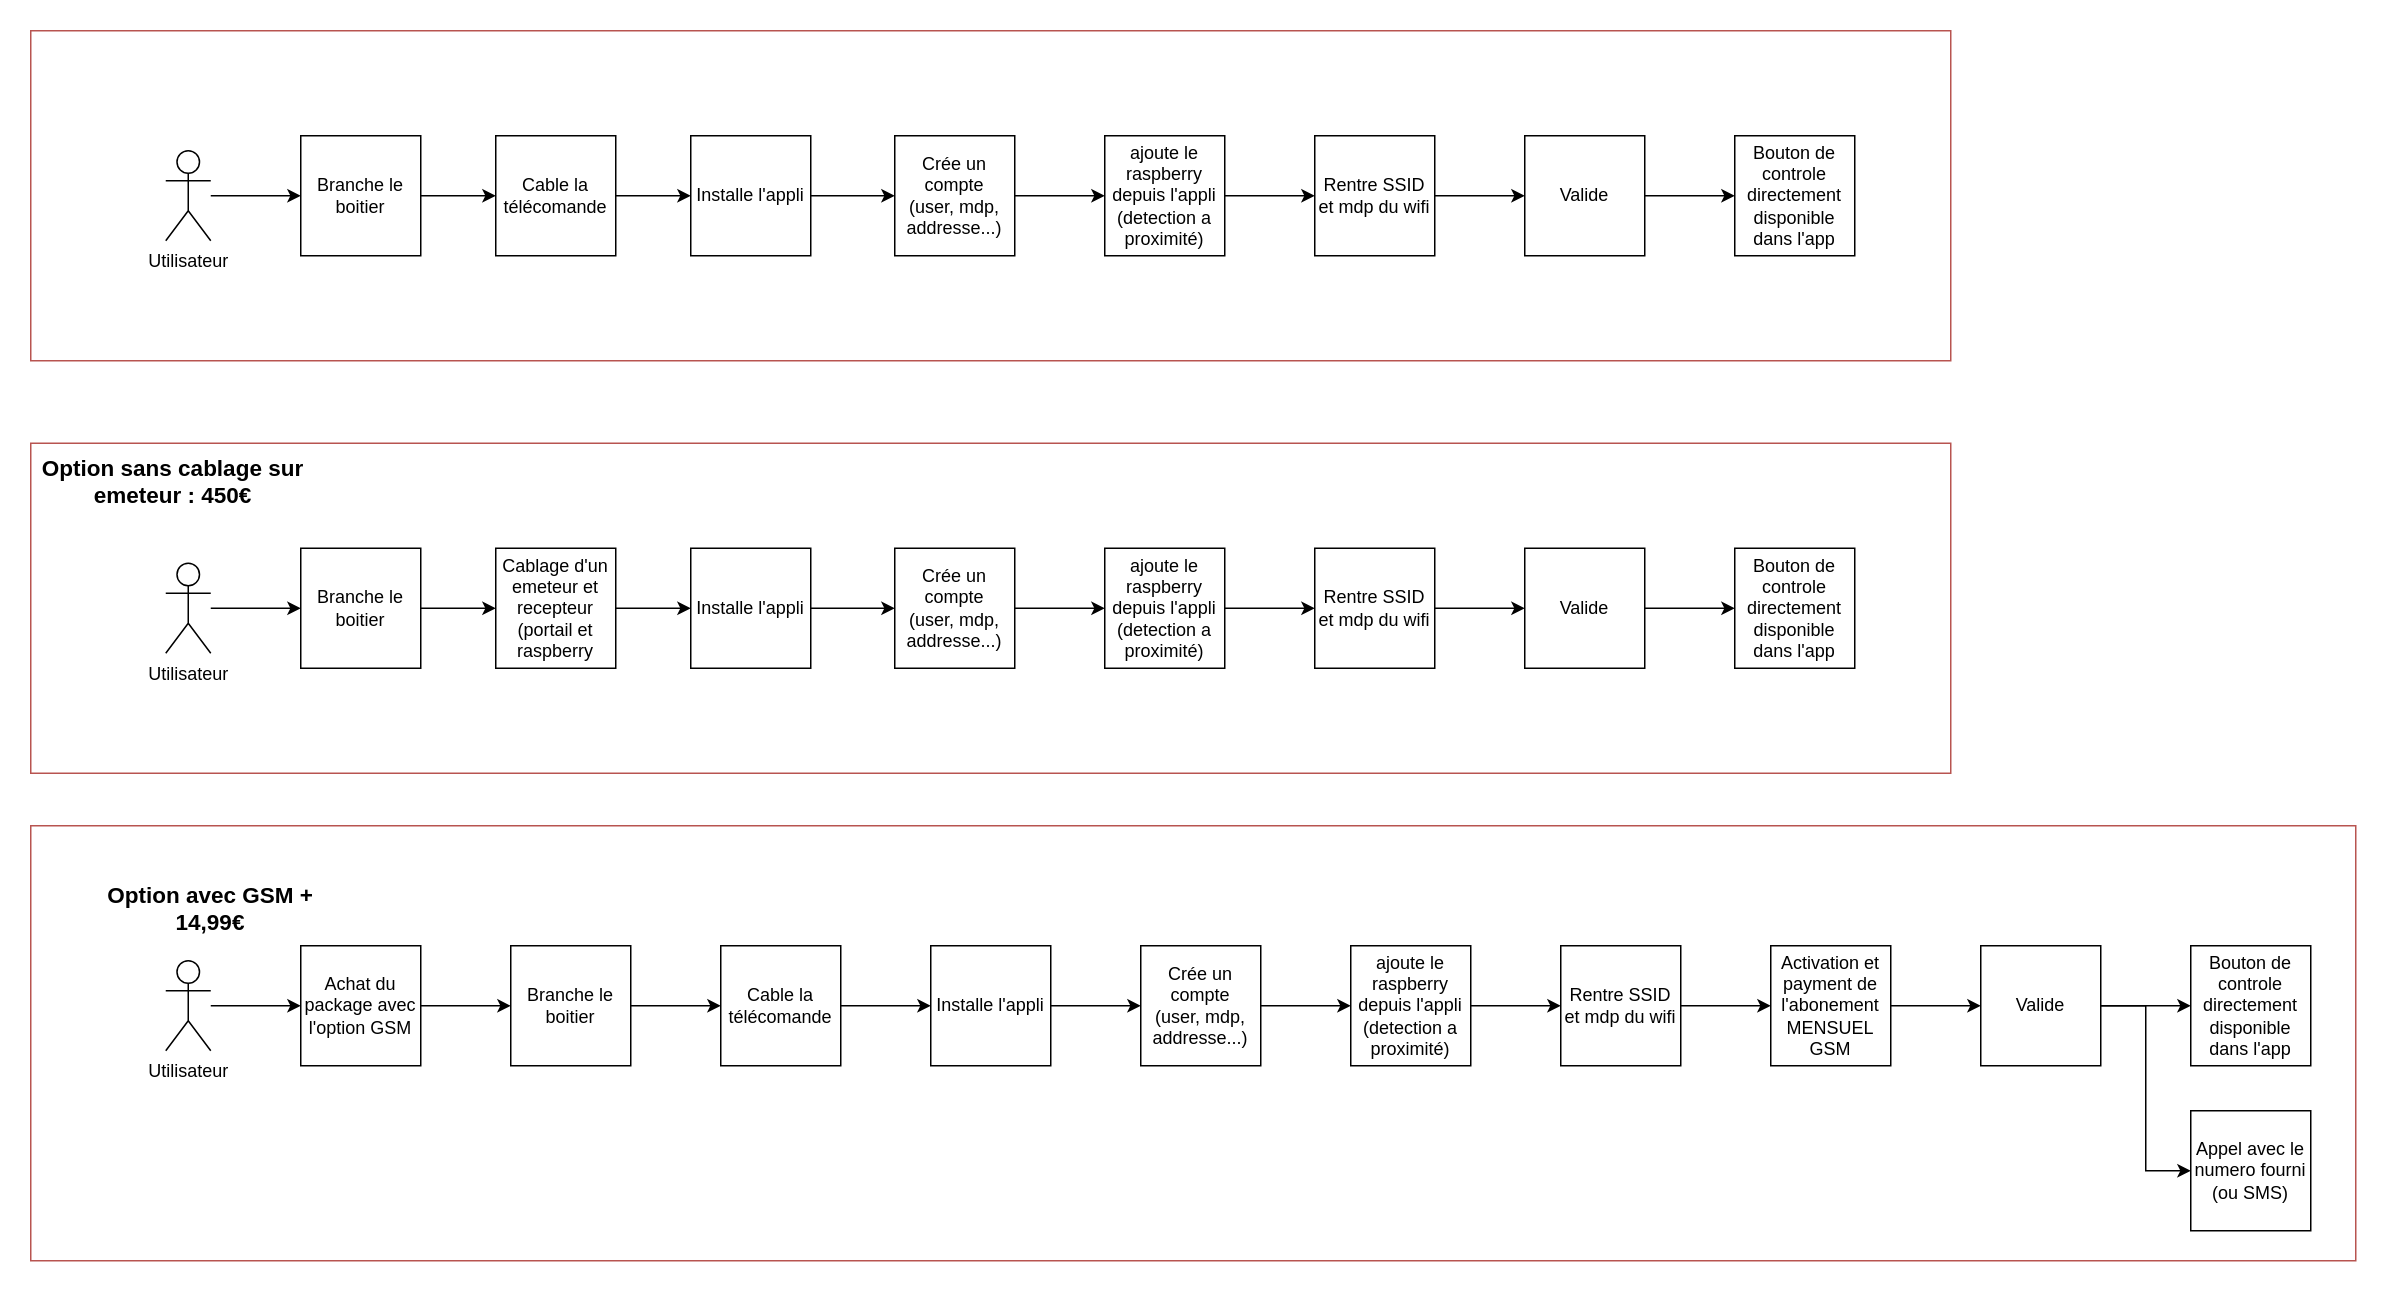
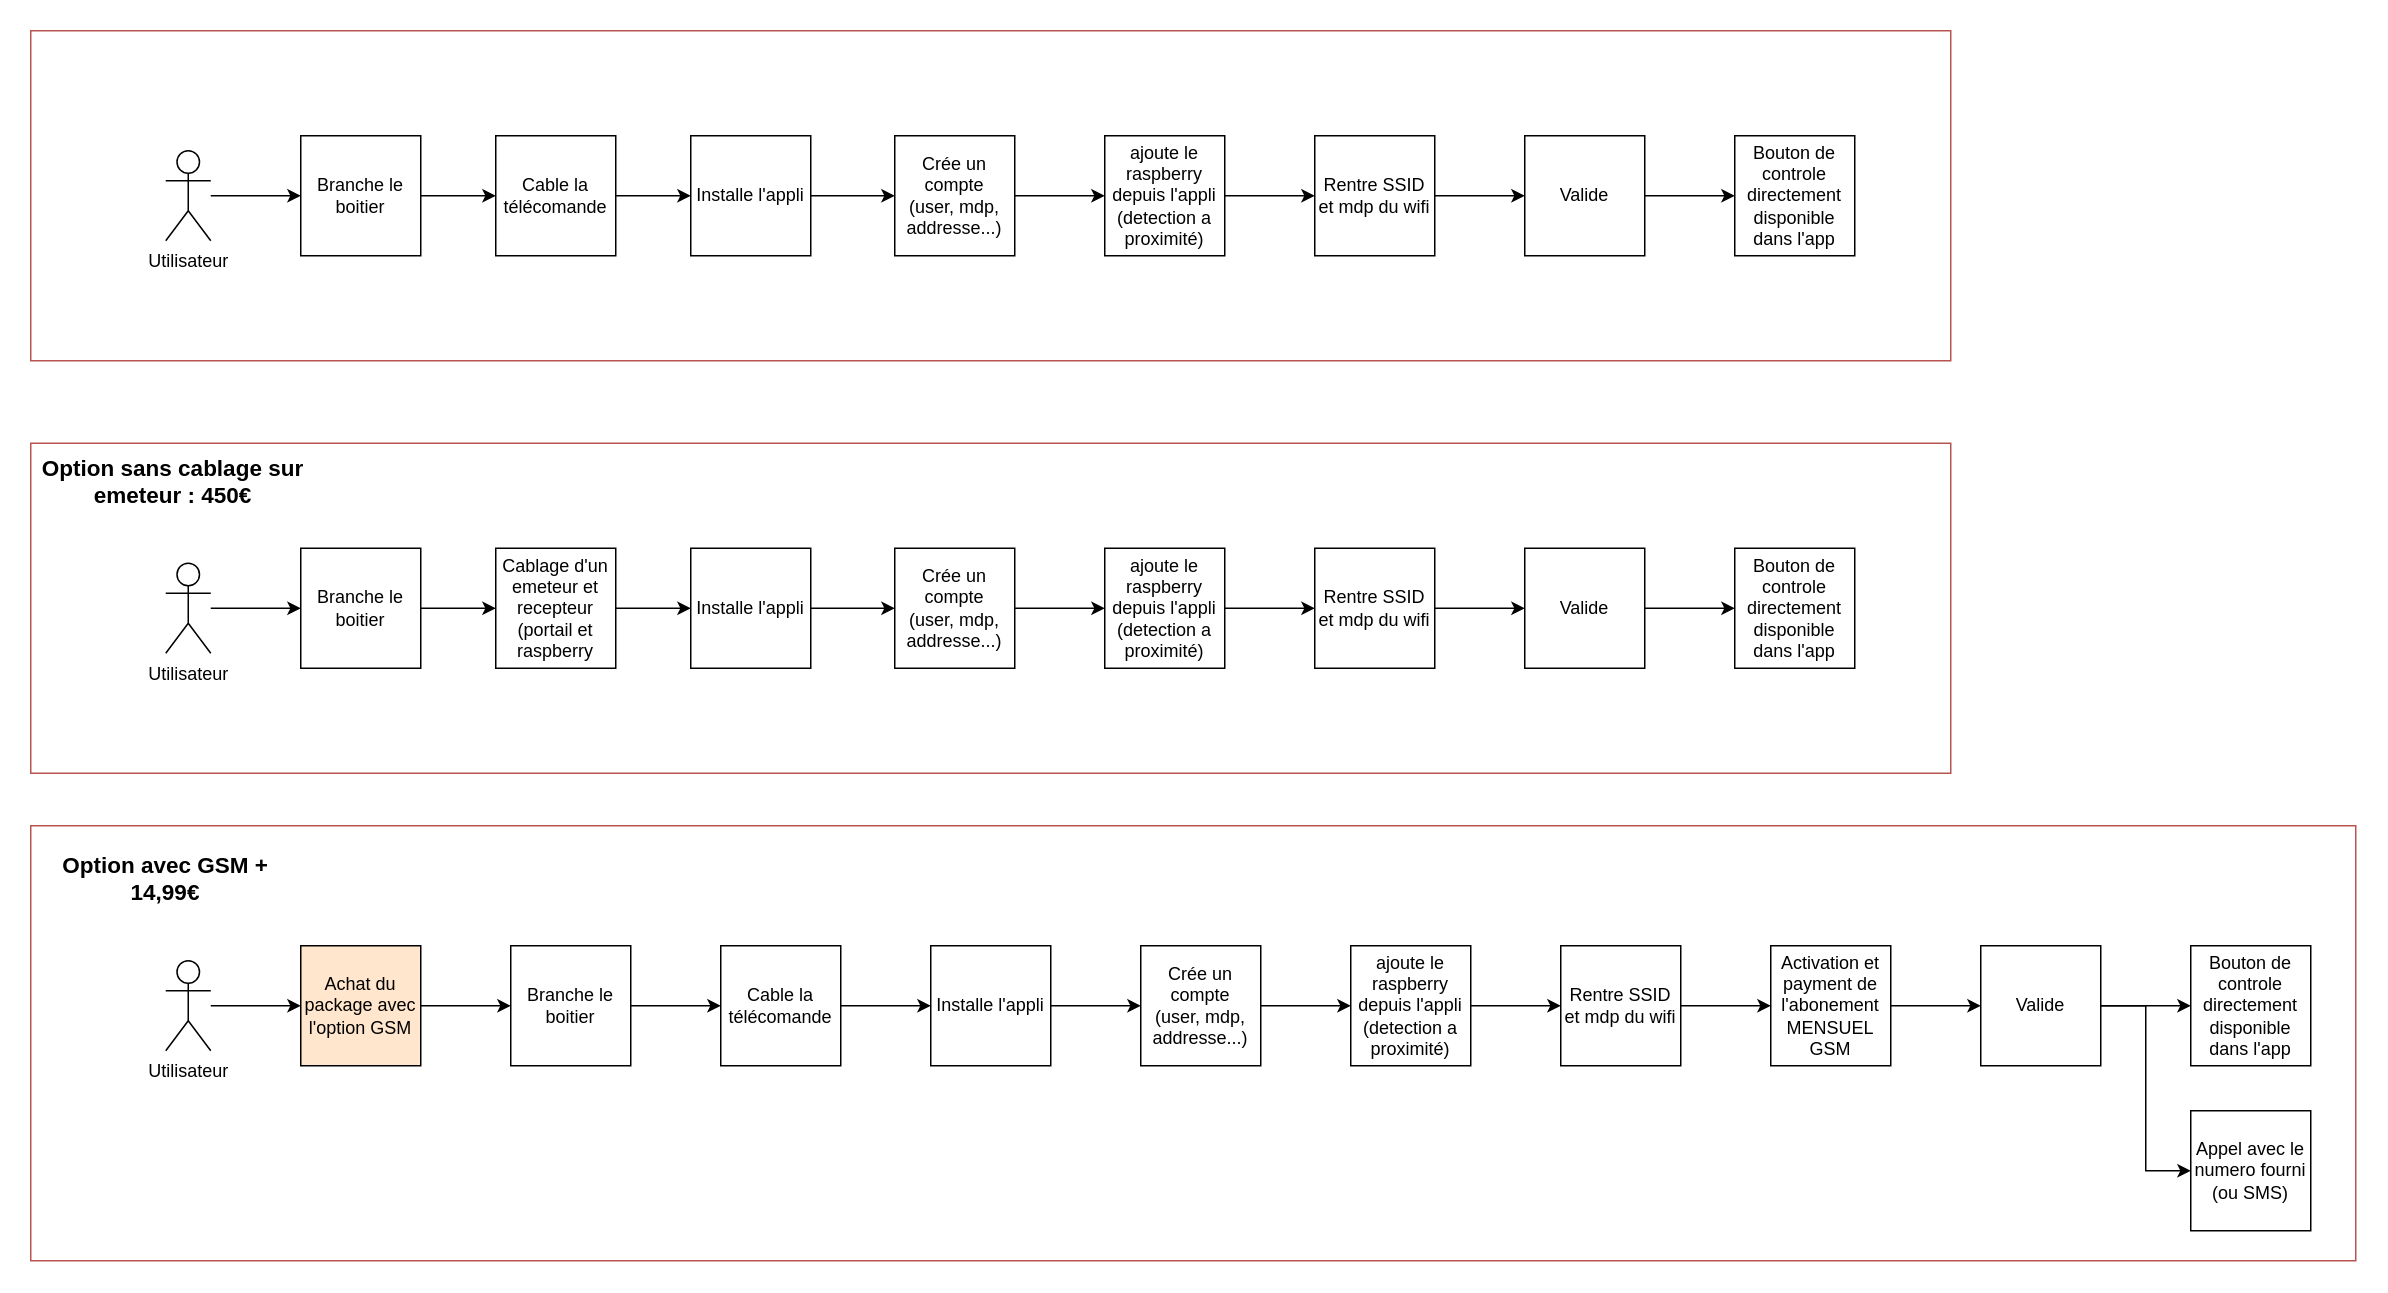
(211, 908) -> (166, 878)
(361, 1006) -> (361, 1006)
